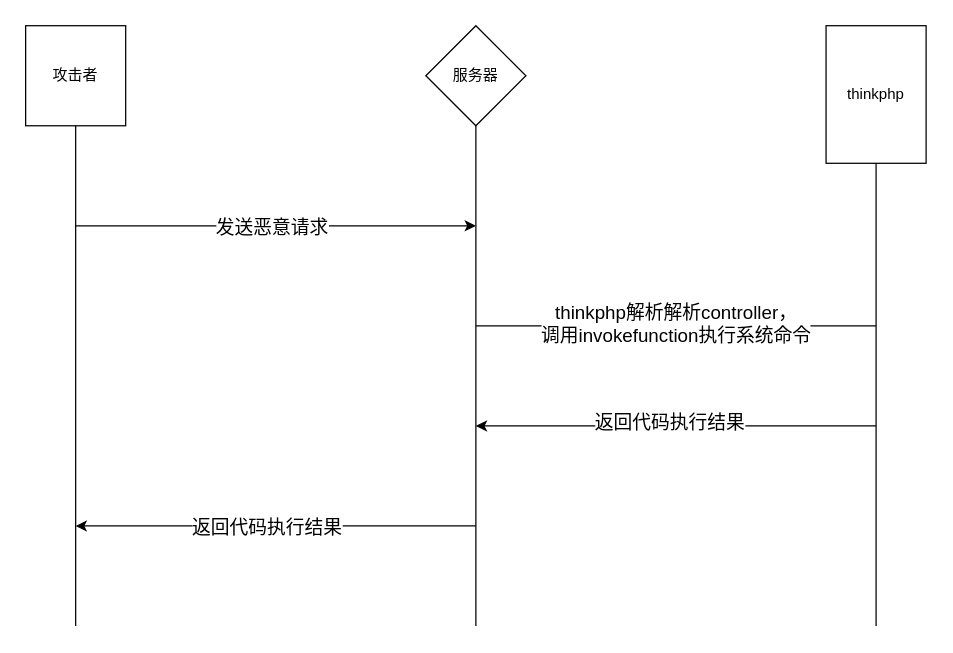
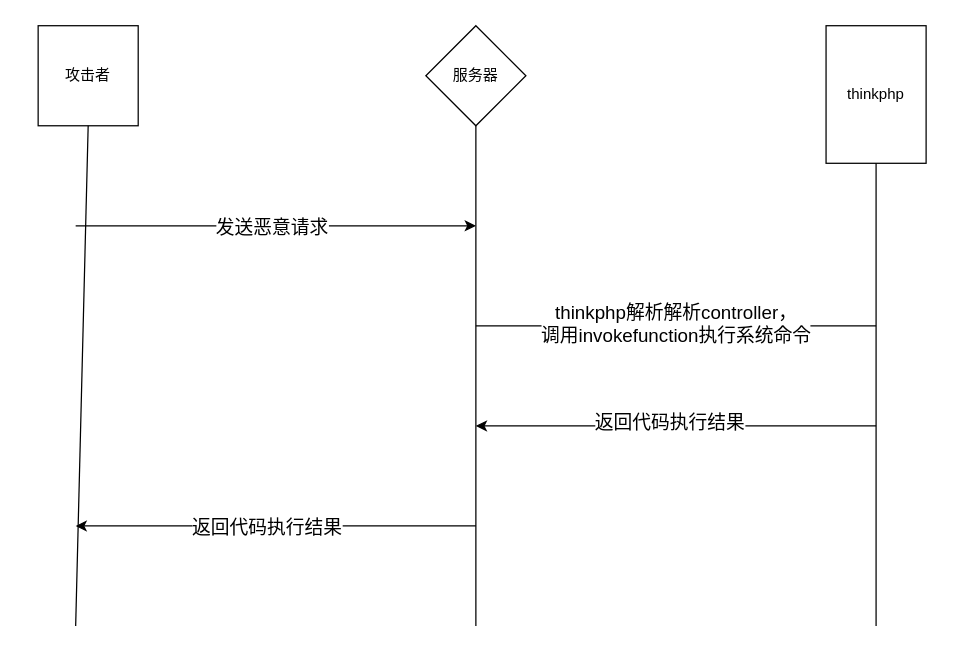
(76, 76) -> (88, 76)
